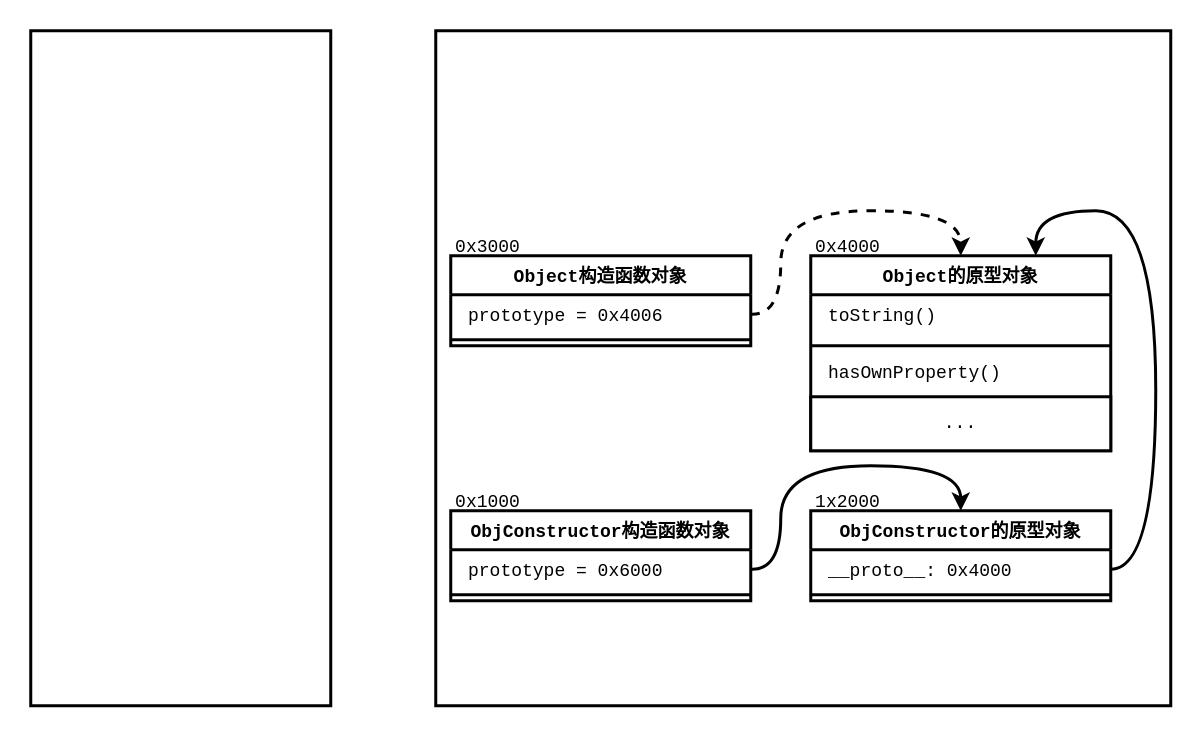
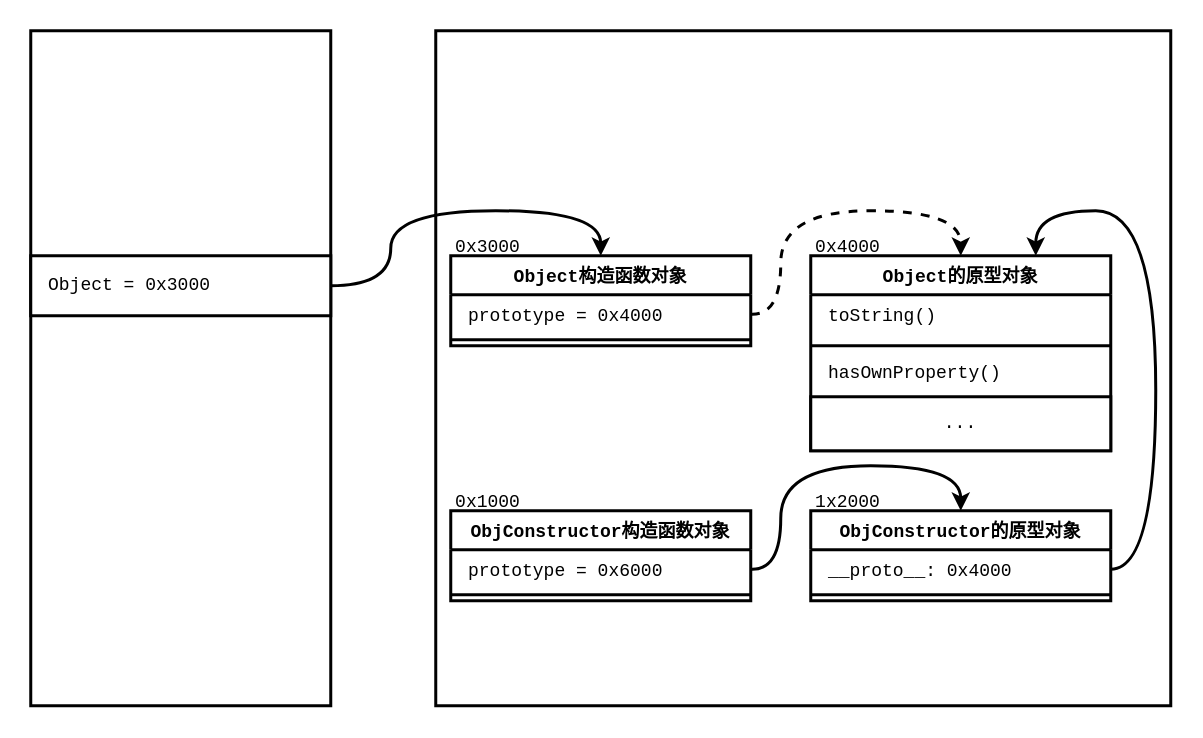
none -> (454, 213)
none -> (181, 286)
(554, 315) -> (554, 315)
